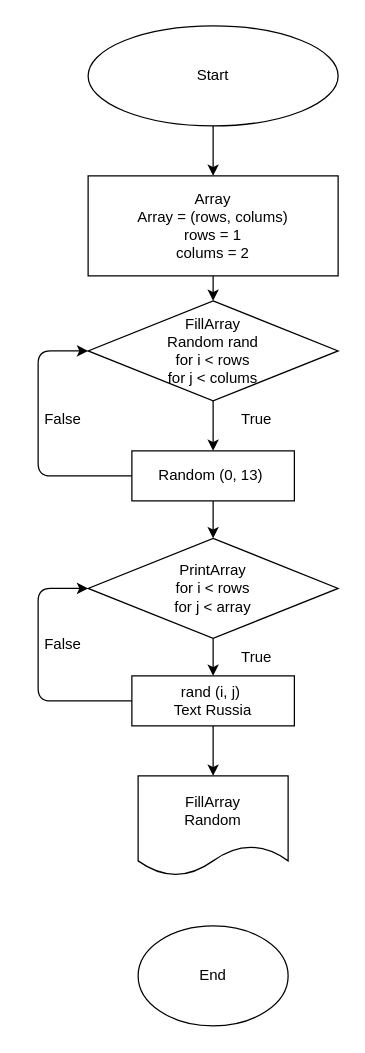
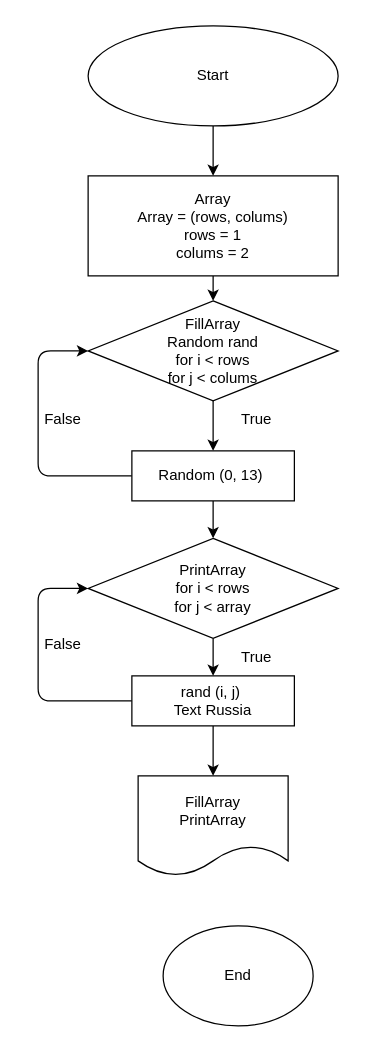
(213, 811) -> (213, 811)
(213, 976) -> (238, 976)
